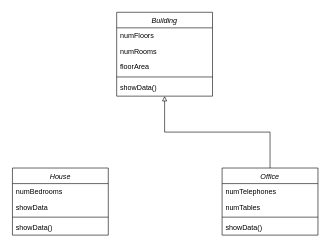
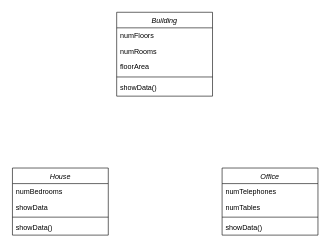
(203, 132) -> none
